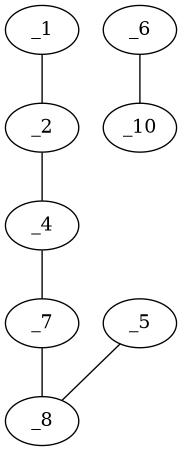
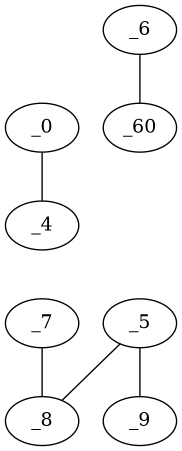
(42, 30) -> none
(42, 128) -> (42, 128)
(140, 128) -> (140, 128)
(42, 275) -> none
none -> (140, 421)
